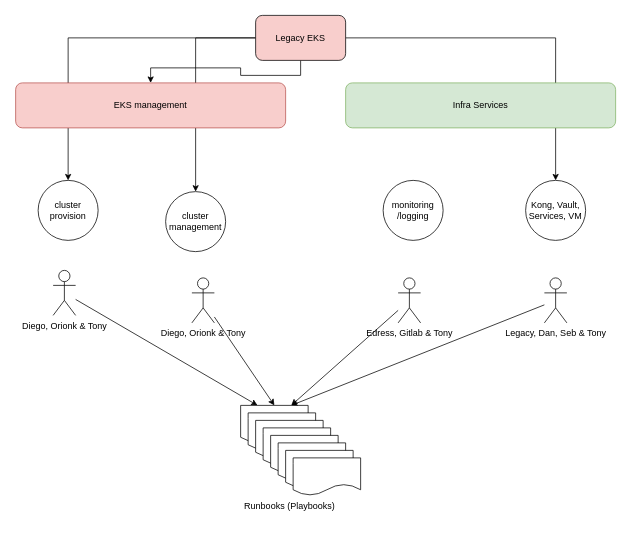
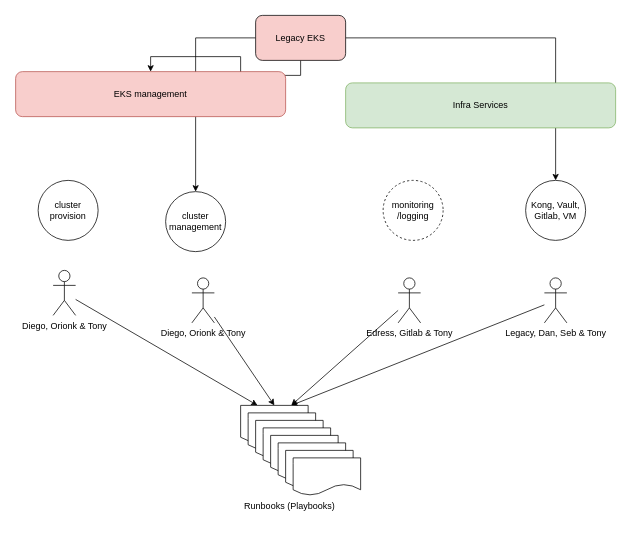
(68, 38) -> none
(150, 105) -> (150, 94)
(413, 210) -> (413, 210)
(555, 210) -> (555, 210)
